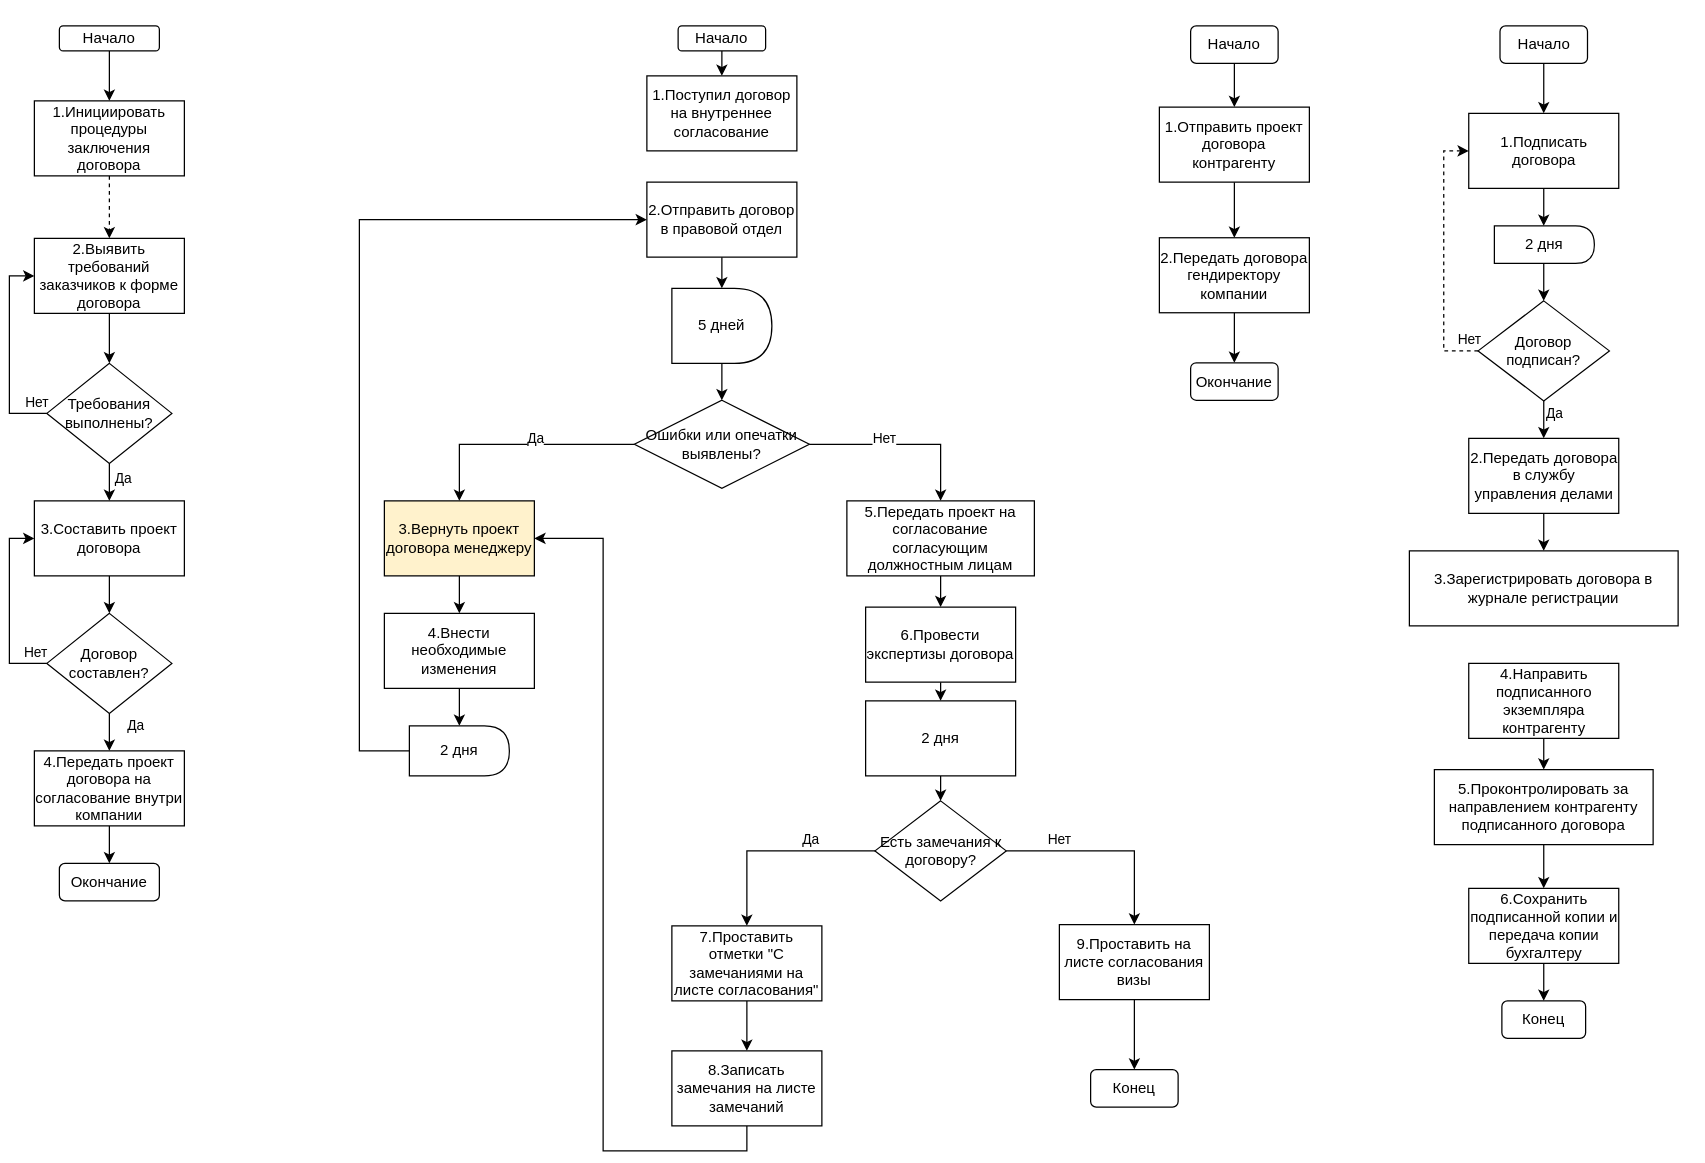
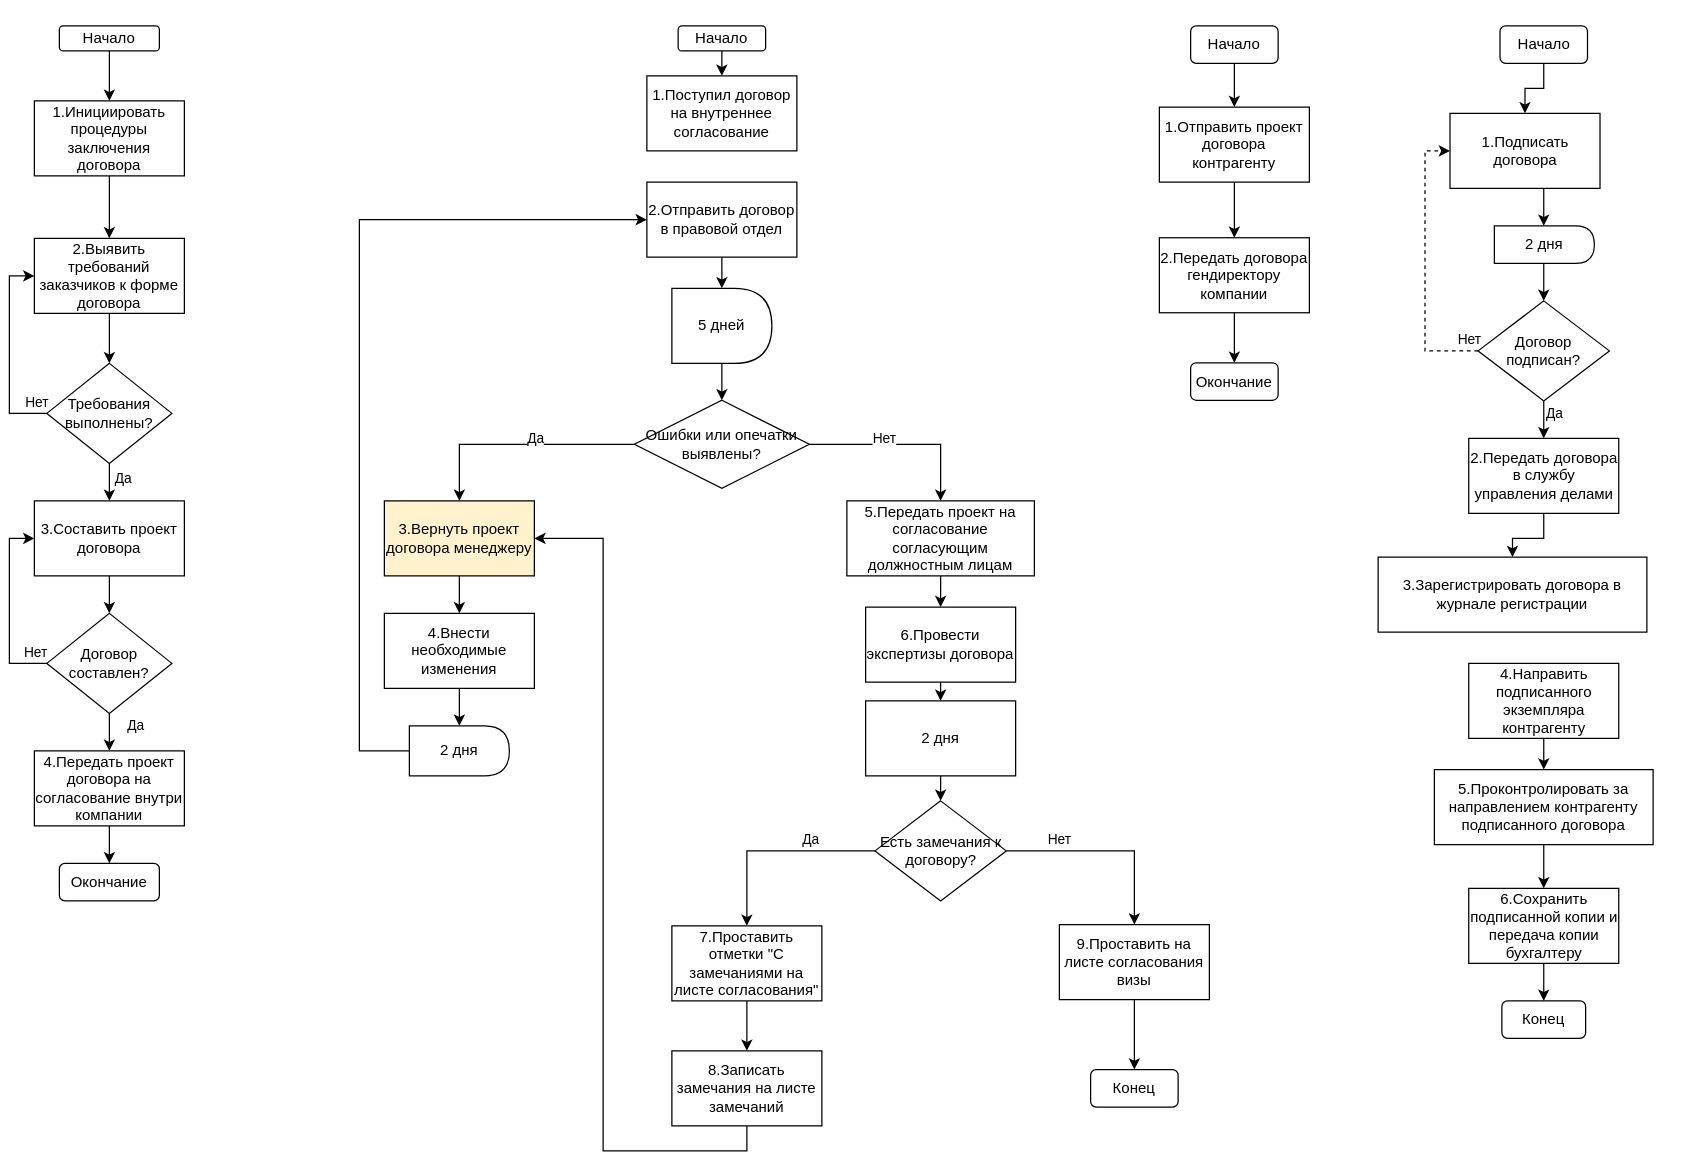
(1544, 151) -> (1525, 151)
(109, 203) -> (109, 203)
(1544, 588) -> (1513, 594)
